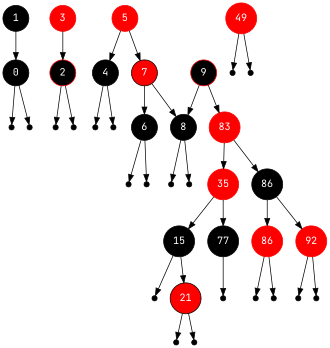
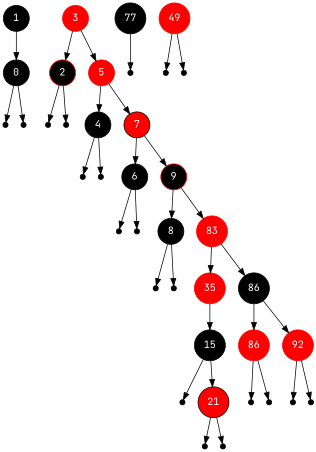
none -> (87, 42)
(162, 97) -> (153, 148)
(223, 209) -> none
